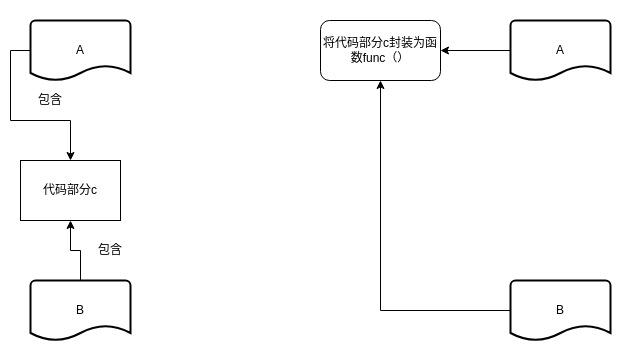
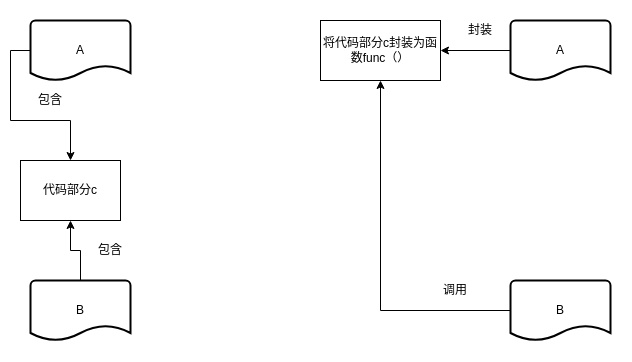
none -> (481, 31)
(381, 51) -> (381, 51)
none -> (456, 291)
